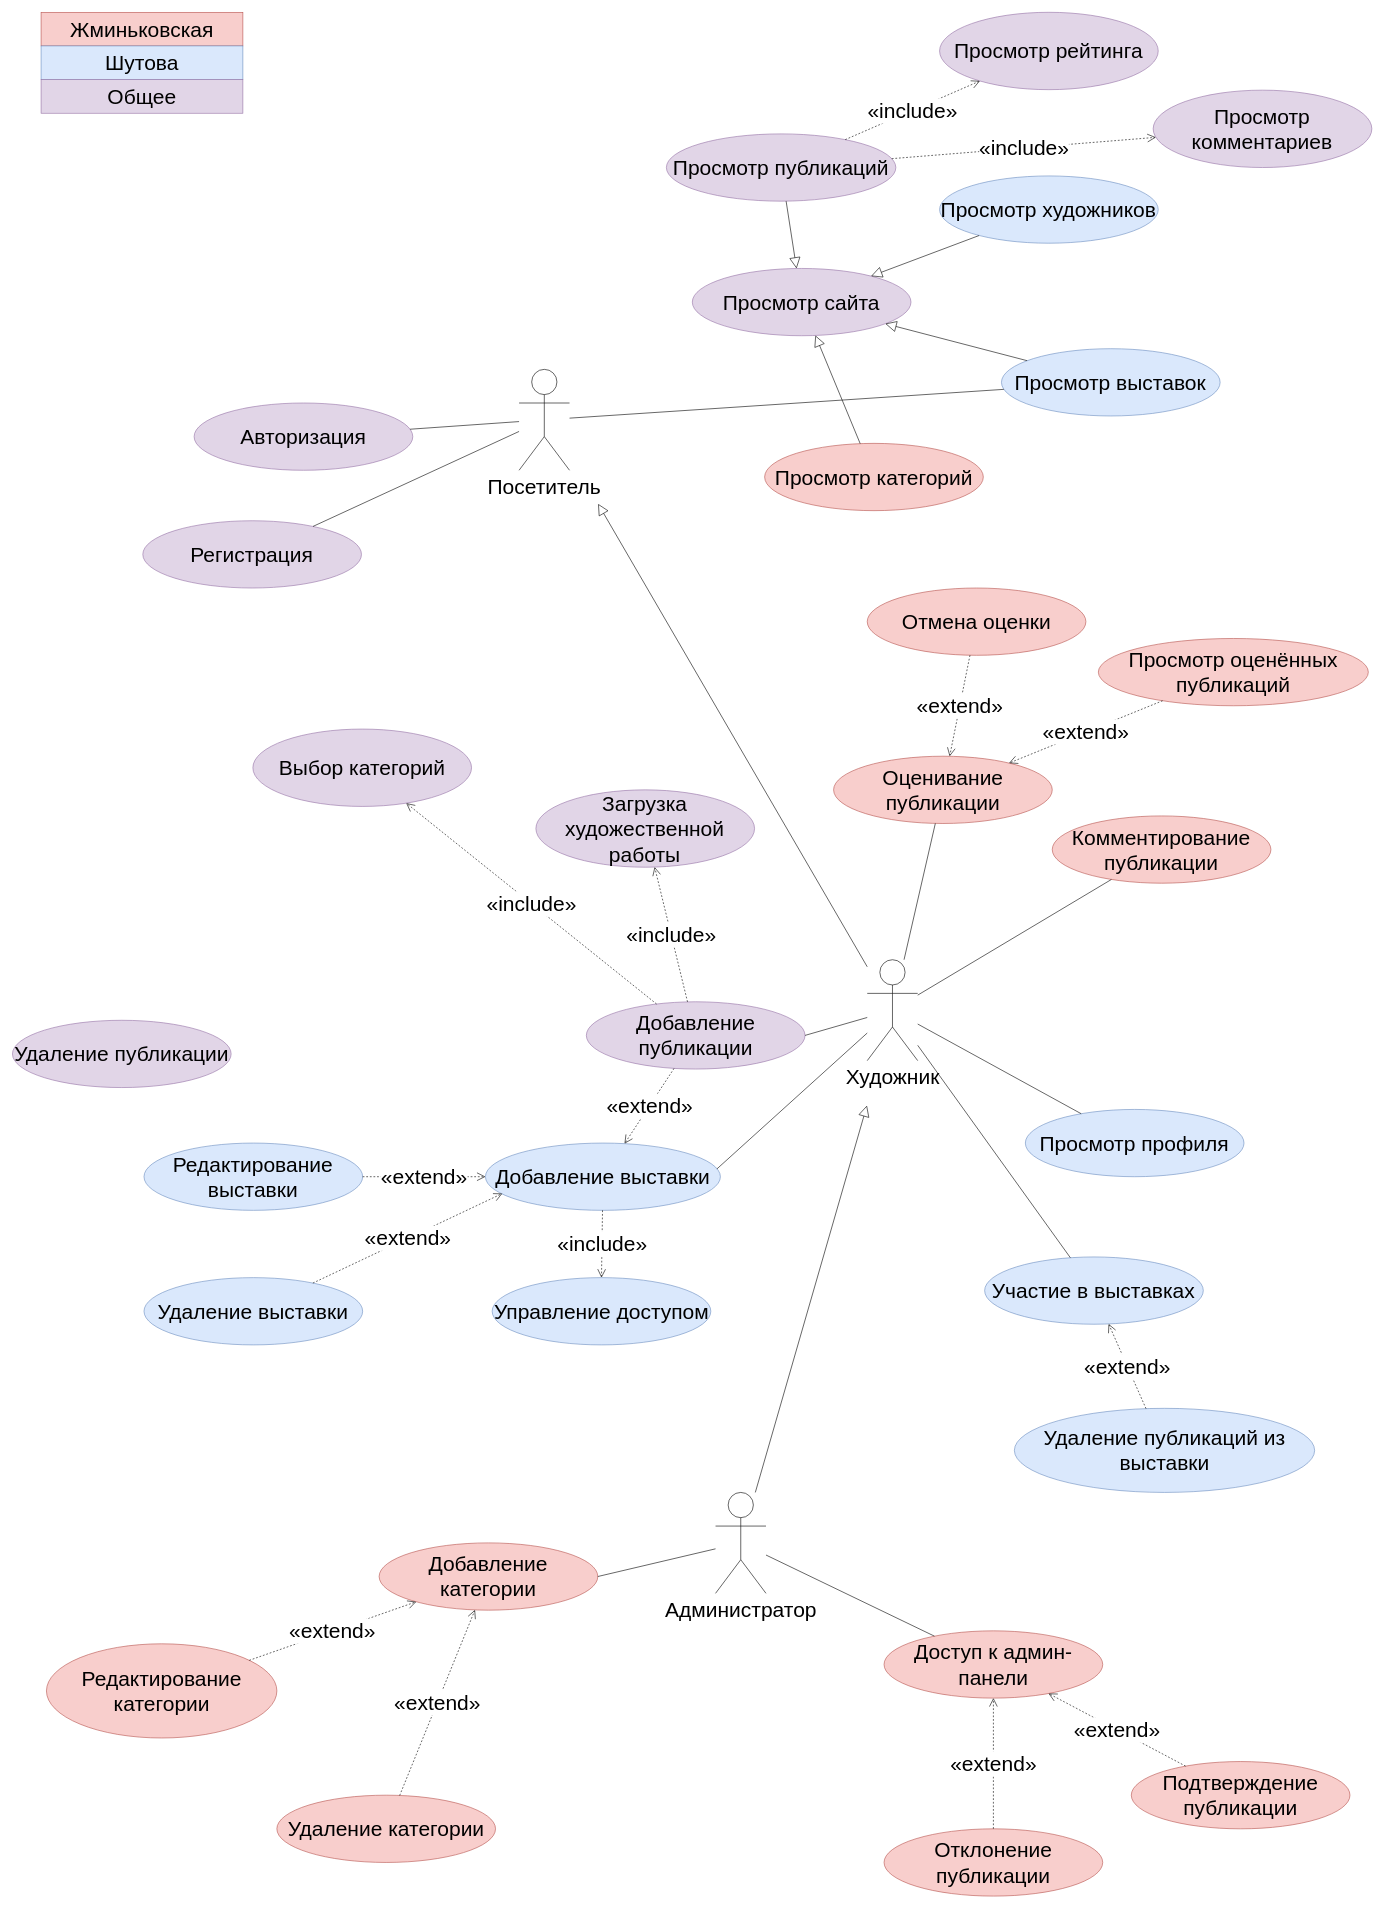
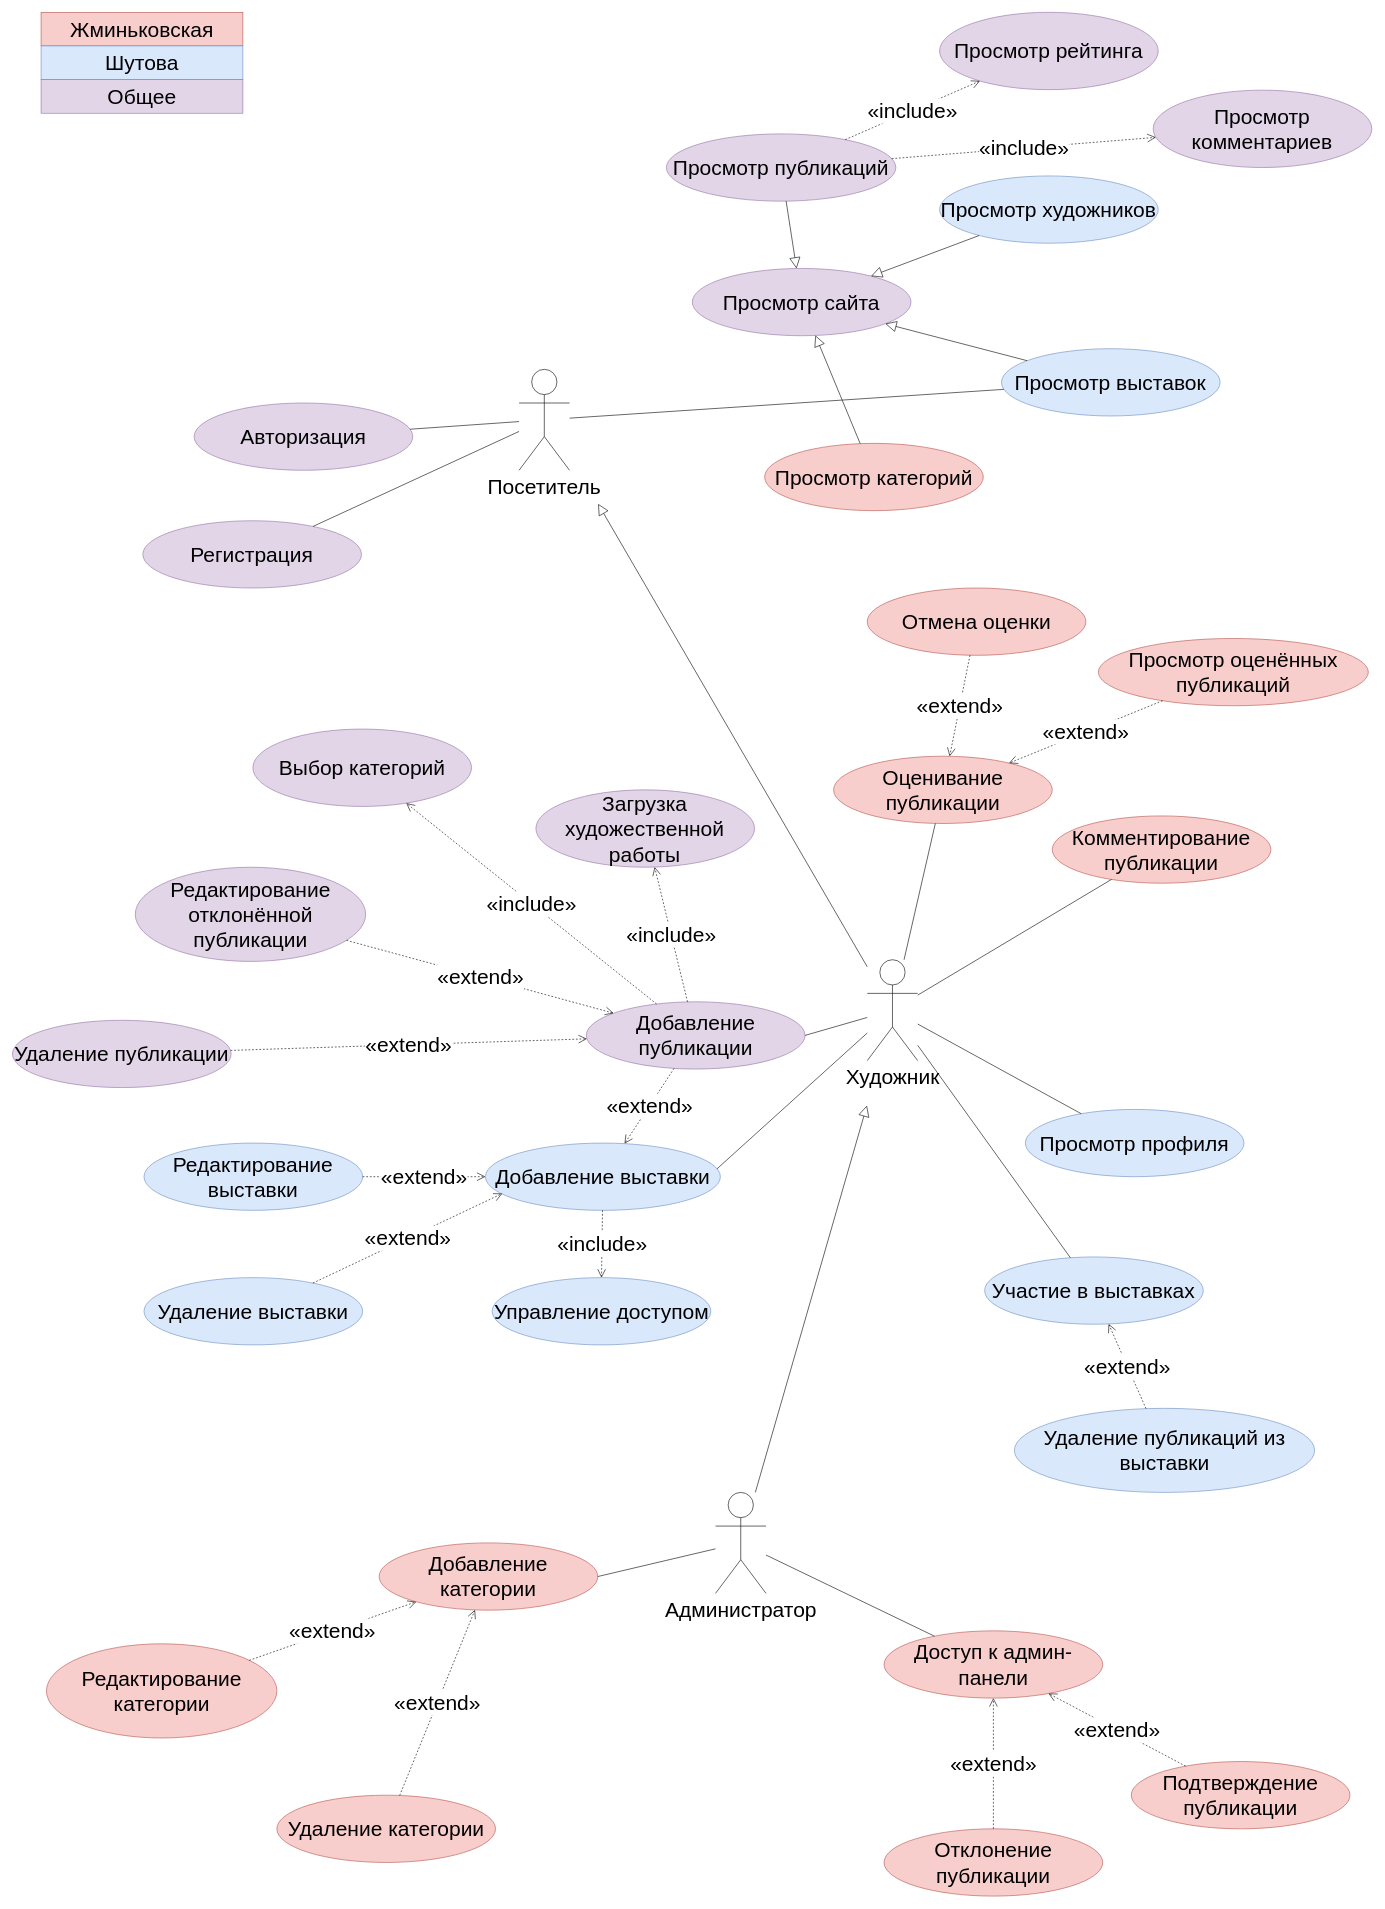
none -> (250, 914)
none -> (484, 978)
none -> (407, 1045)
